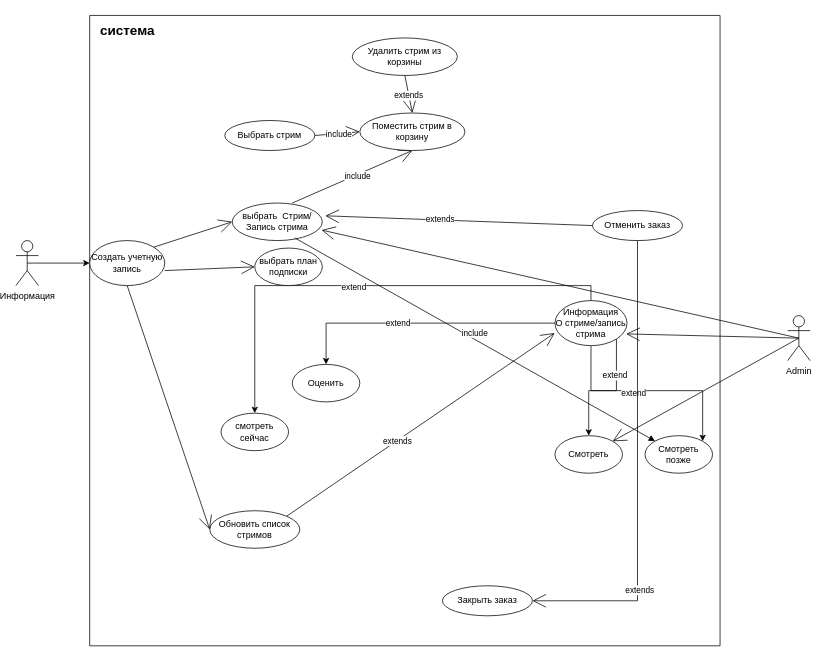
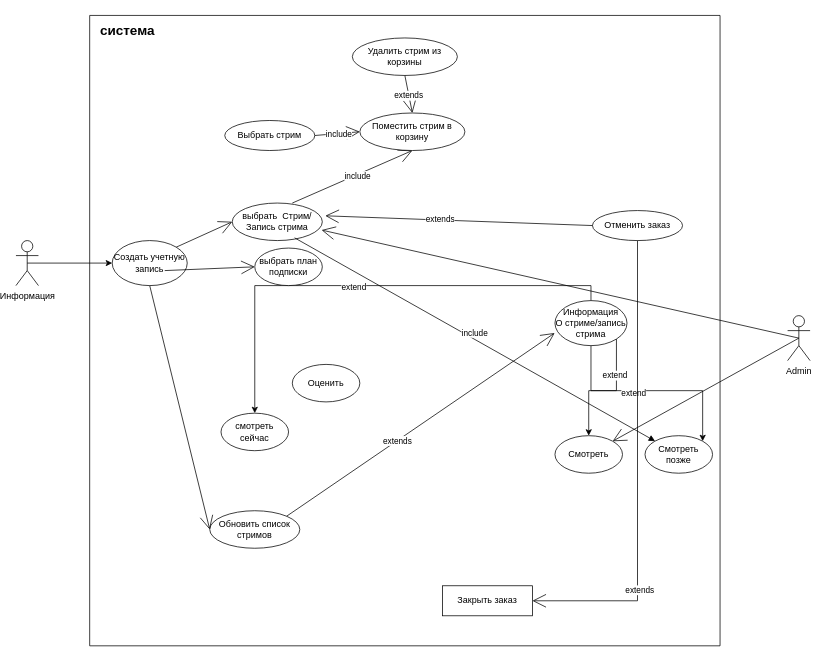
(127, 263) -> (150, 263)
(398, 323) -> none
(711, 336) -> none
(487, 600) -> (487, 600)
